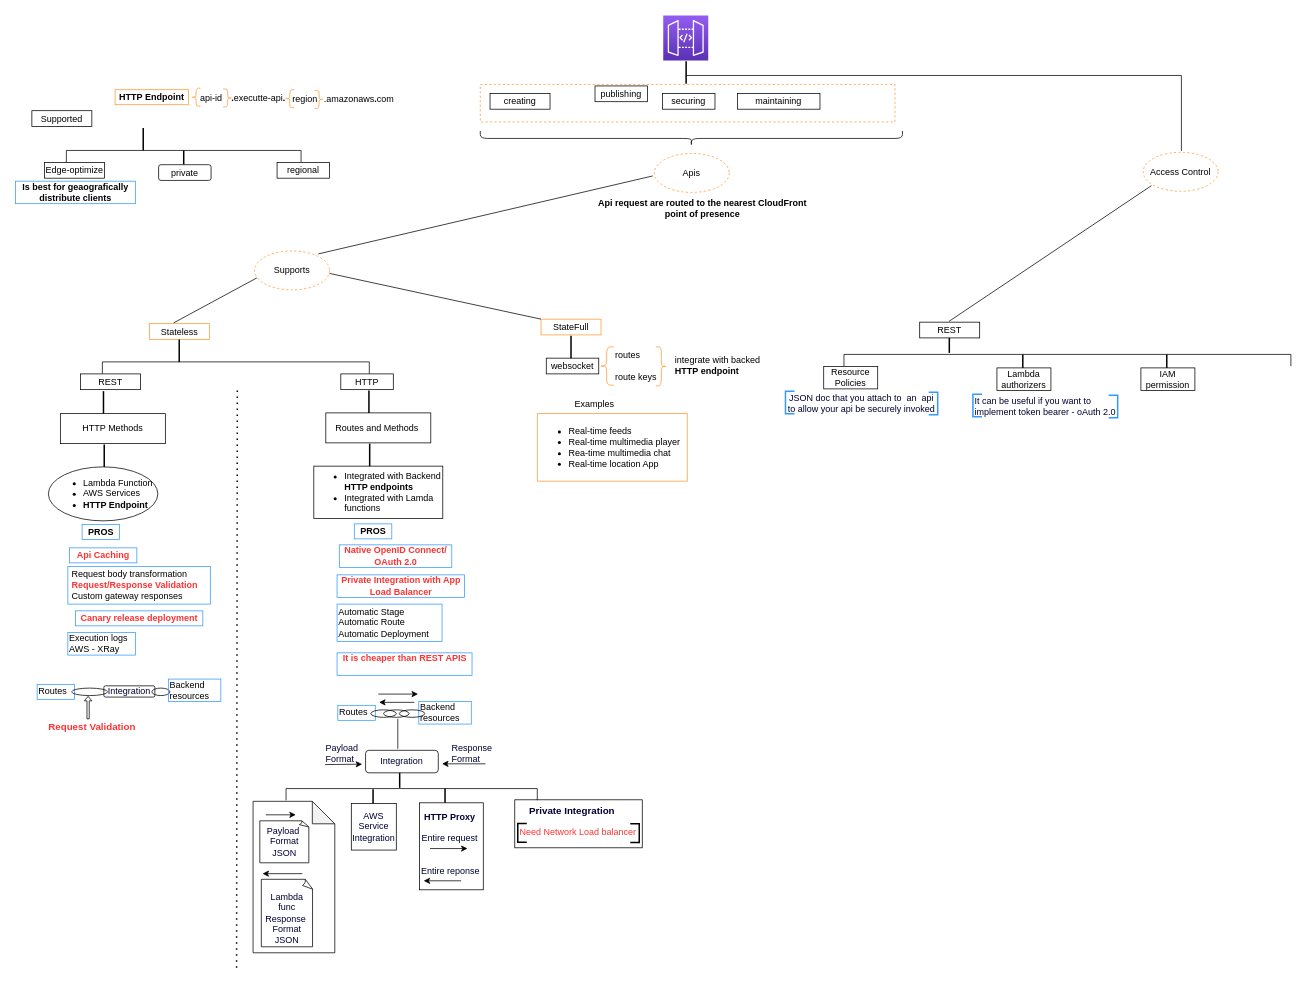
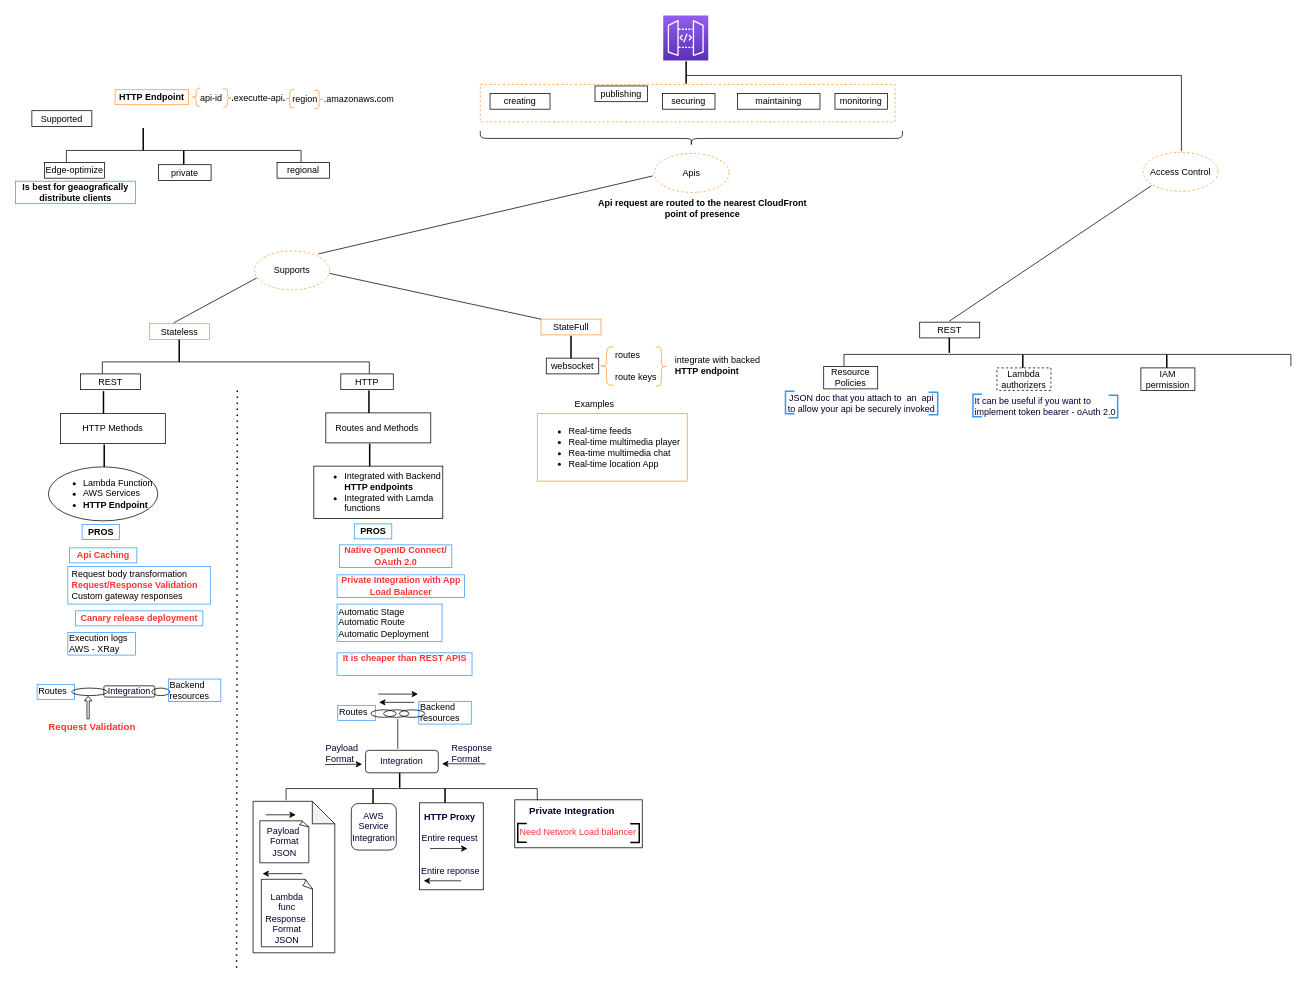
none -> (861, 101)
(185, 173) -> (185, 173)
(1024, 379) -> (1024, 379)
(374, 827) -> (374, 827)
